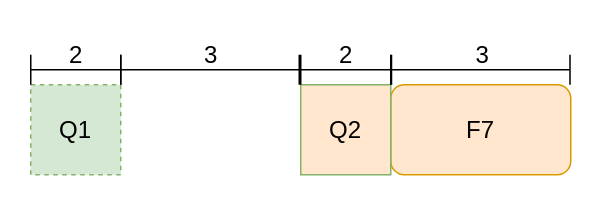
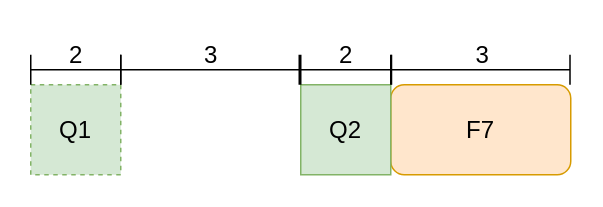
(346, 130) -> (346, 130)
